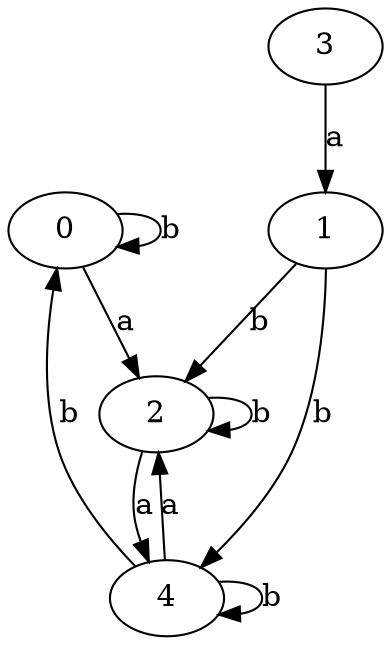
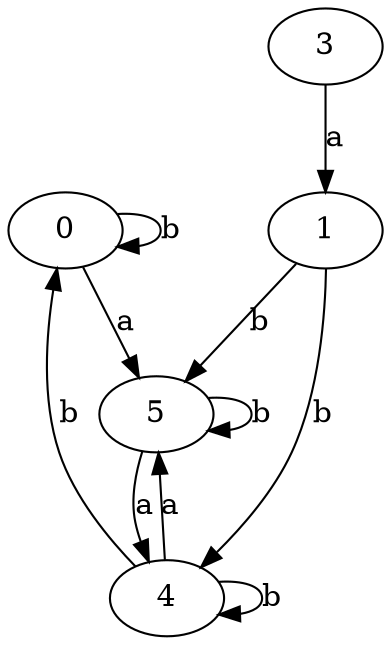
(156, 414) -> (156, 414)
